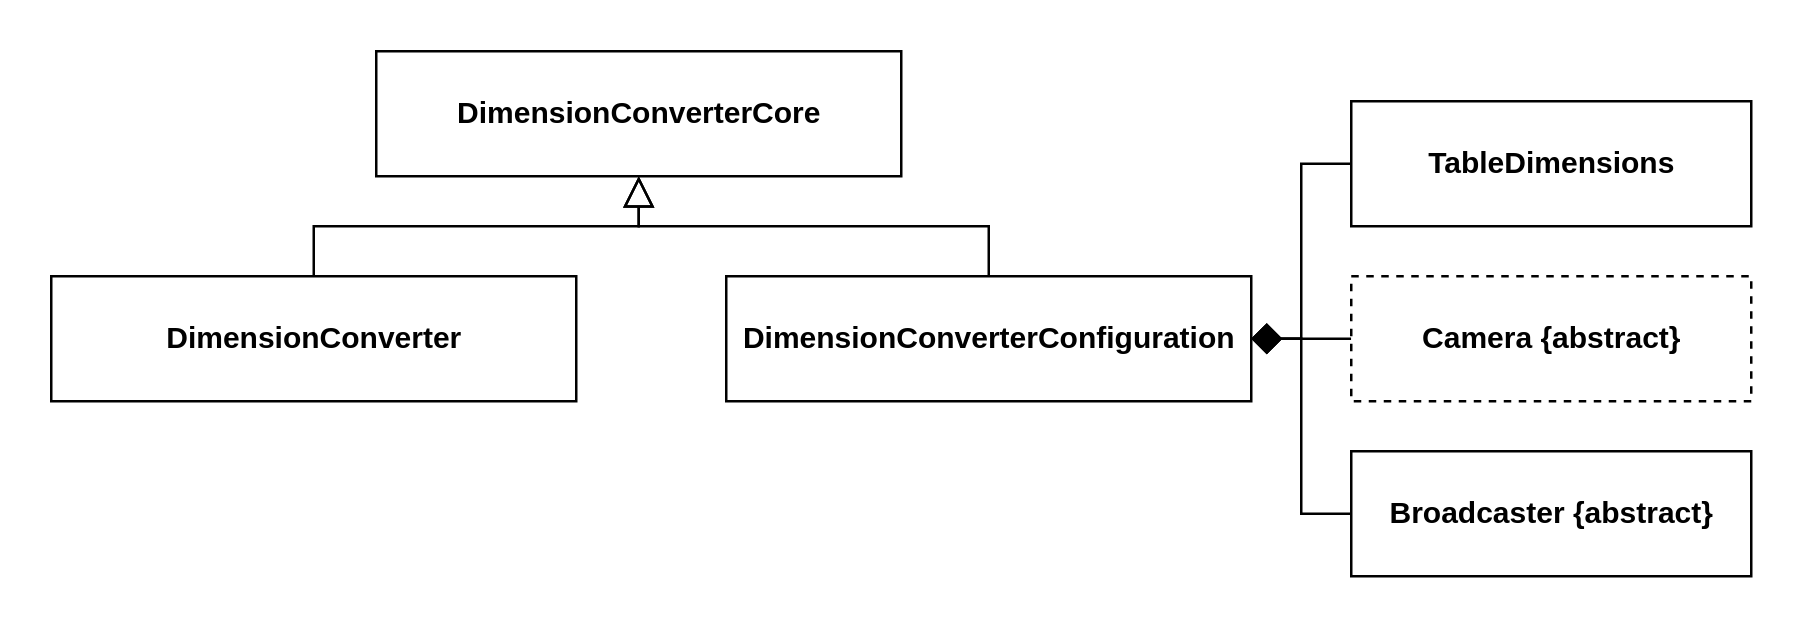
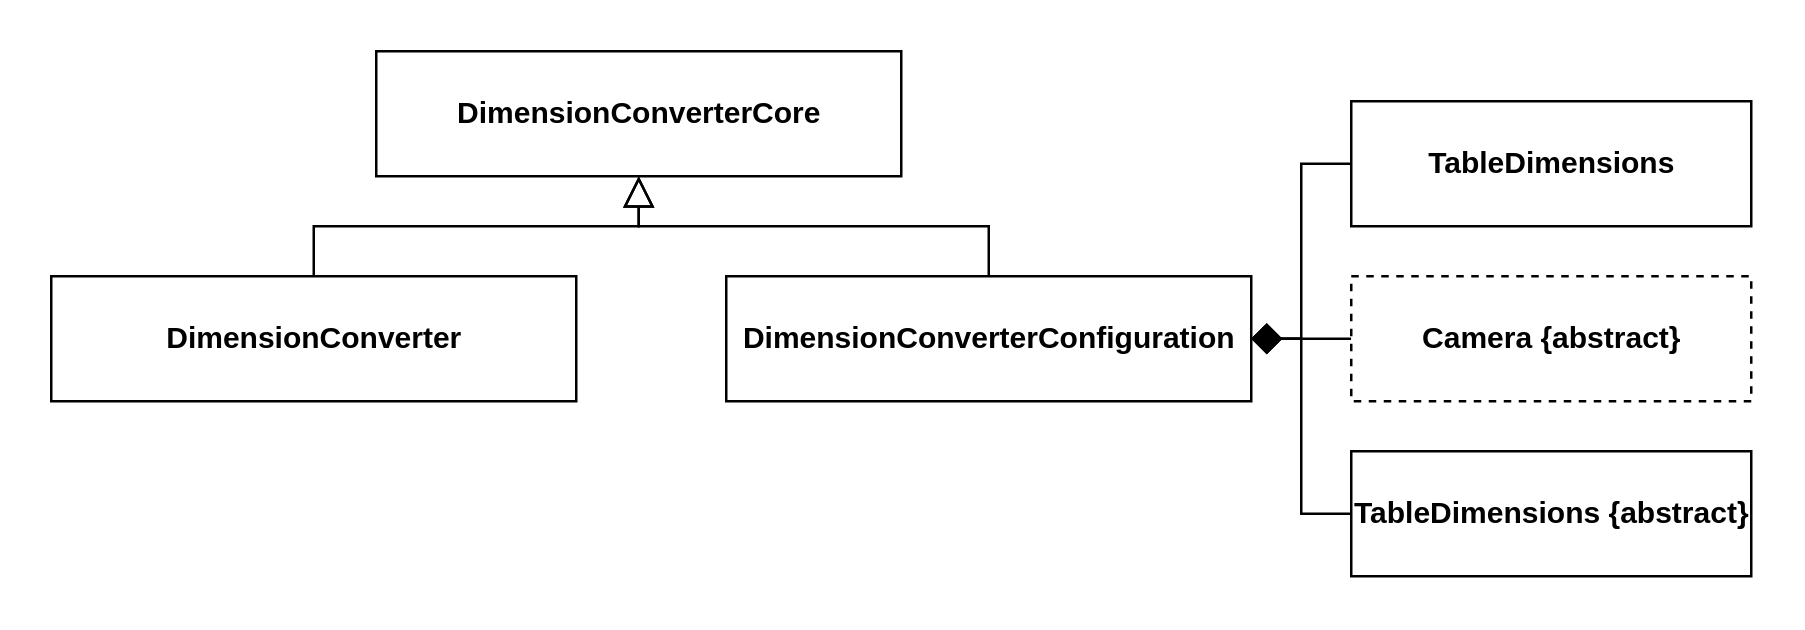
(1553, 514) -> (1553, 514)
